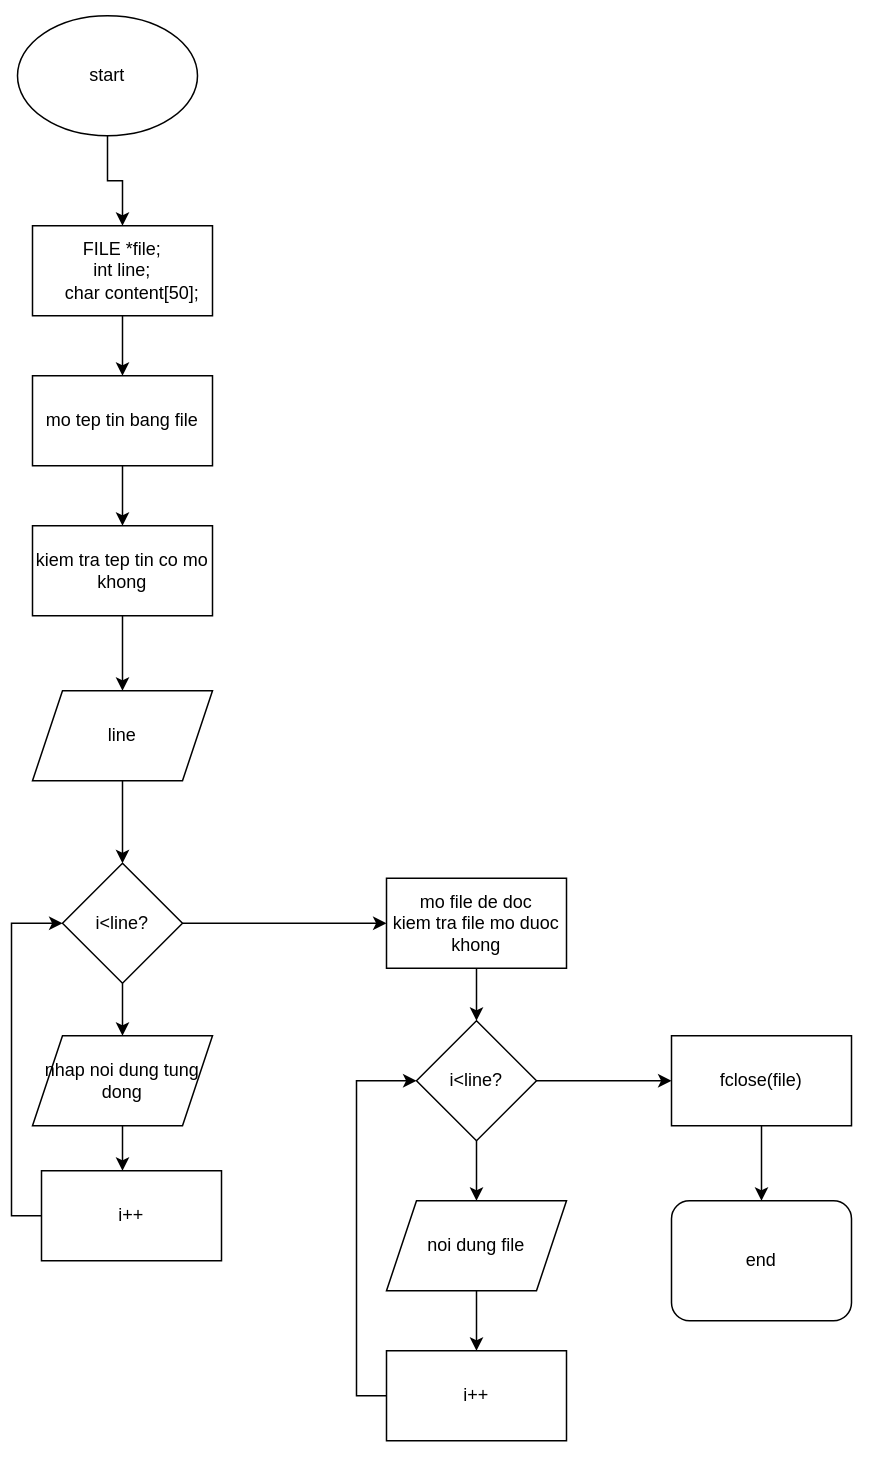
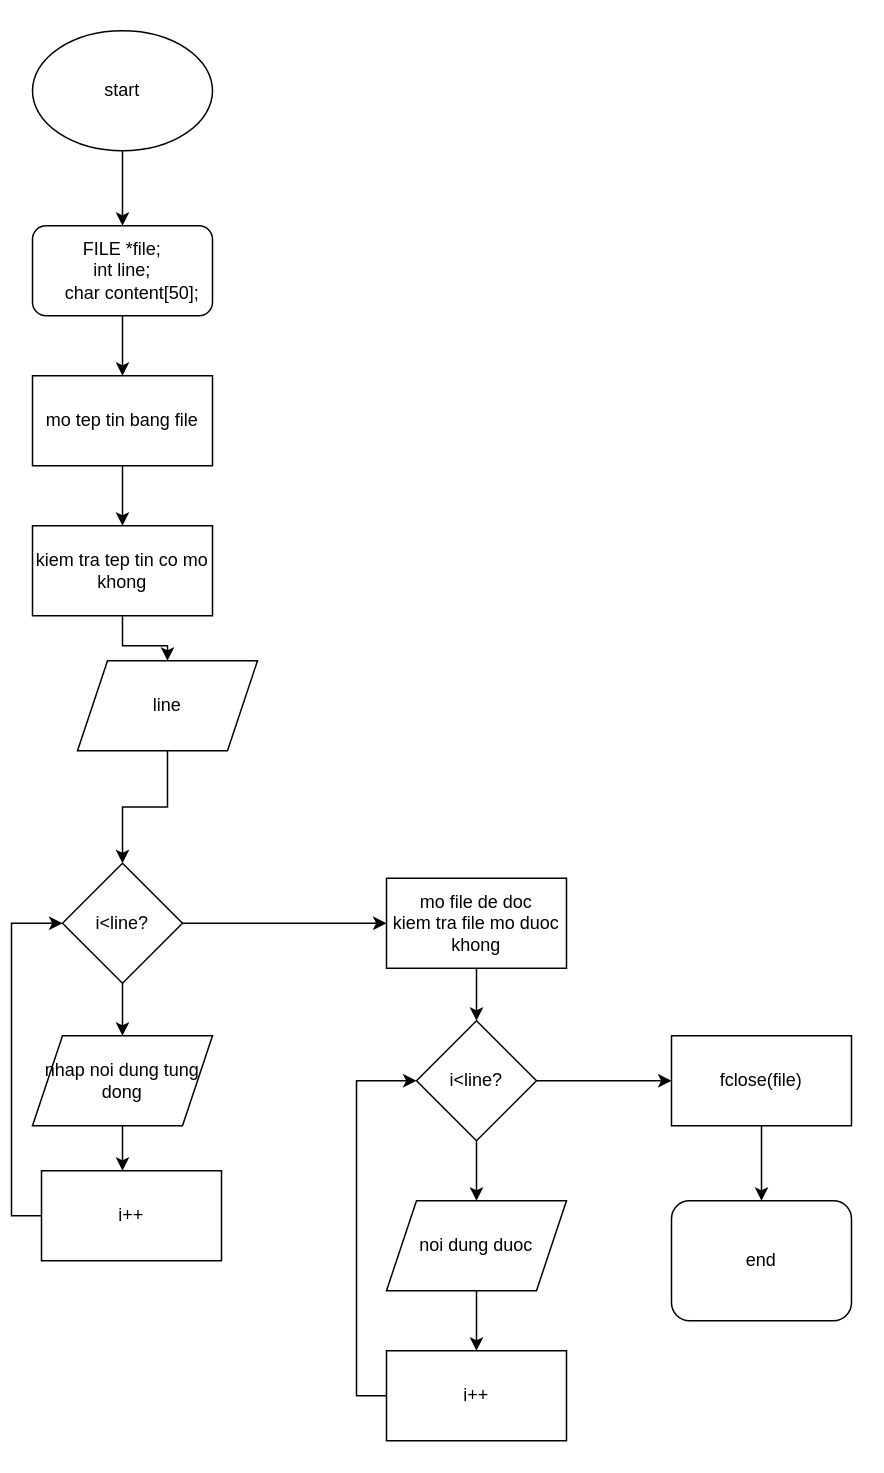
(107, 76) -> (122, 91)
(122, 271) -> (122, 271)
(122, 736) -> (167, 706)
(476, 1246) -> (476, 1246)
